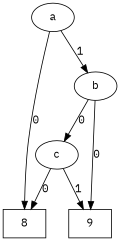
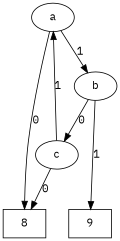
(97, 155) -> (97, 155)
(72, 185) -> (55, 90)
